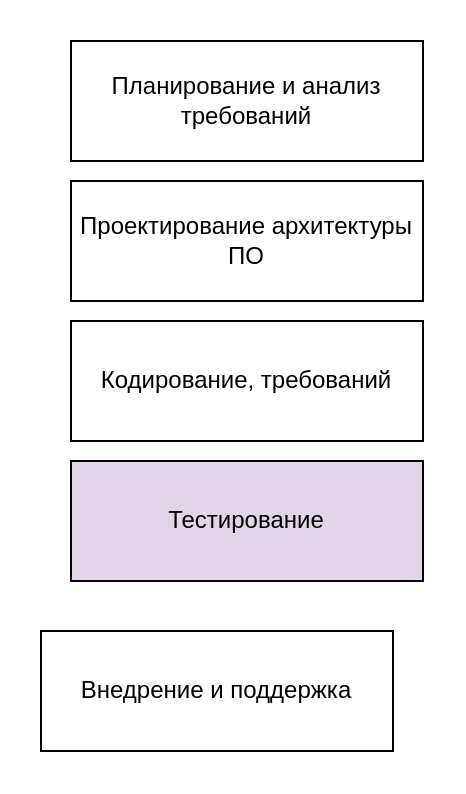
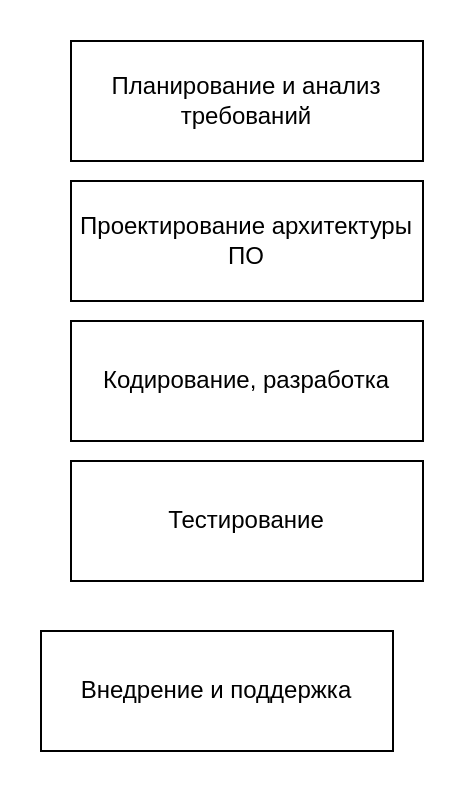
(247, 381) -> (247, 381)
(247, 521) -> (247, 521)
